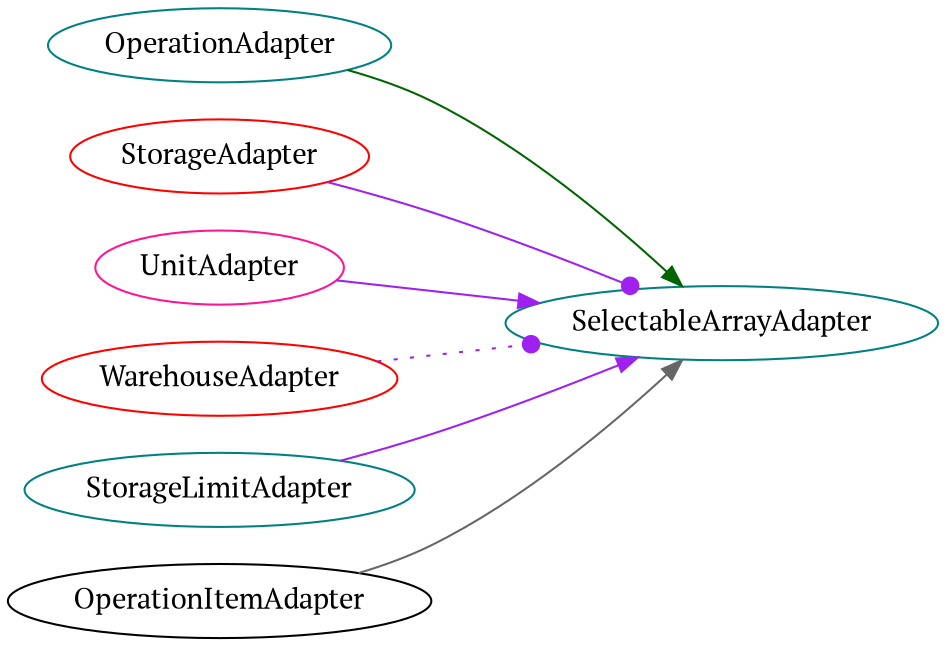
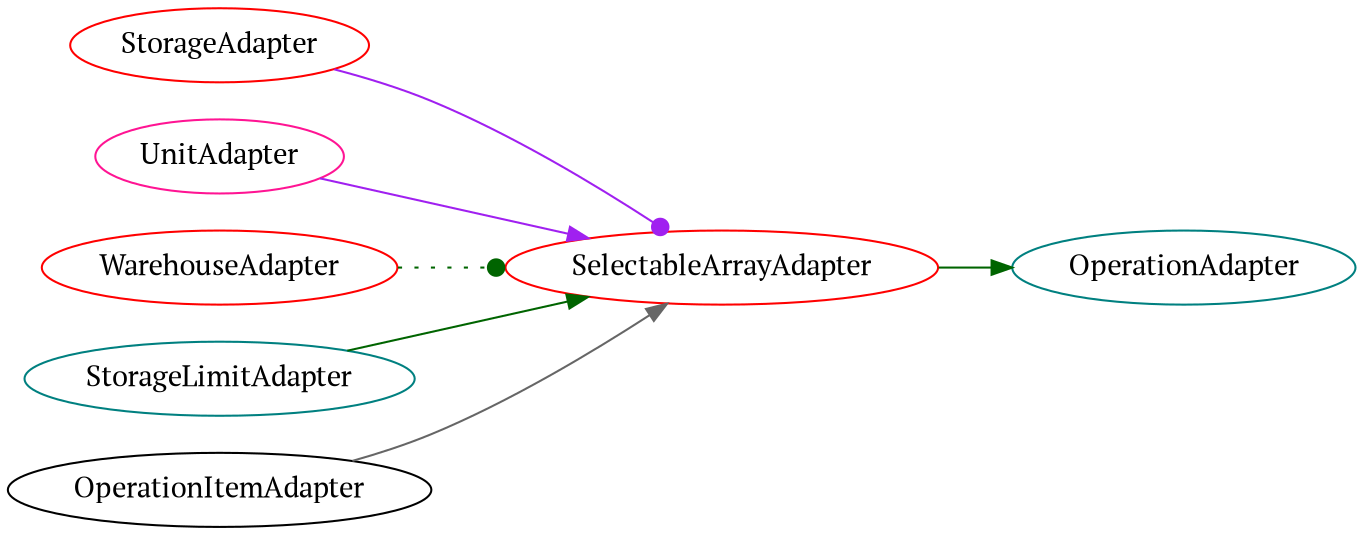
(518, 153) -> (965, 268)
(722, 323) -> (722, 268)
(450, 353) -> (443, 268)
(481, 417) -> (457, 326)
